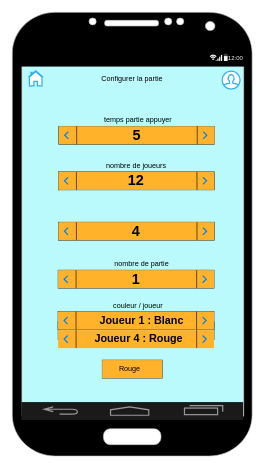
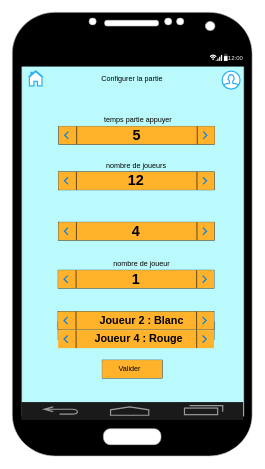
(142, 264) -> (142, 264)
(138, 306) -> none
(142, 321) -> (142, 321)
(130, 369) -> (130, 369)
